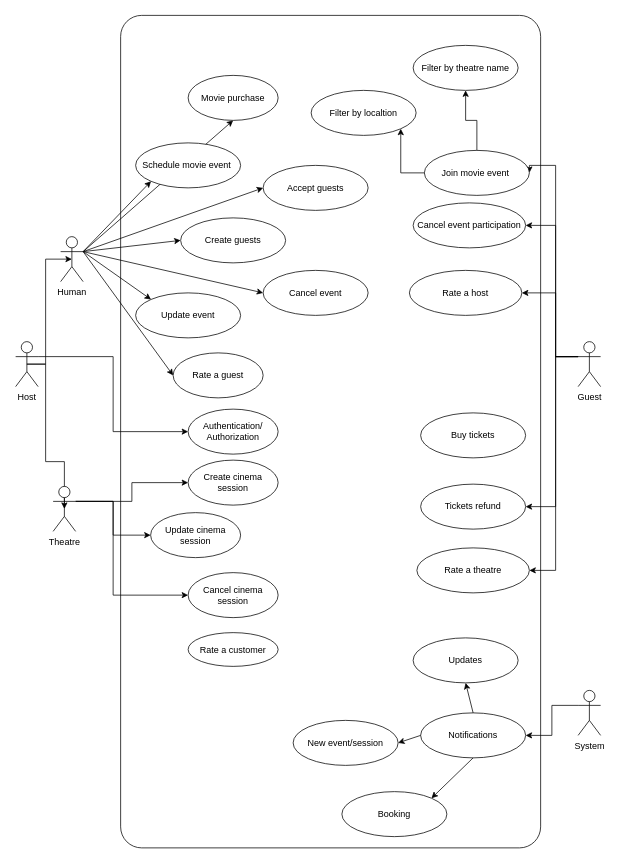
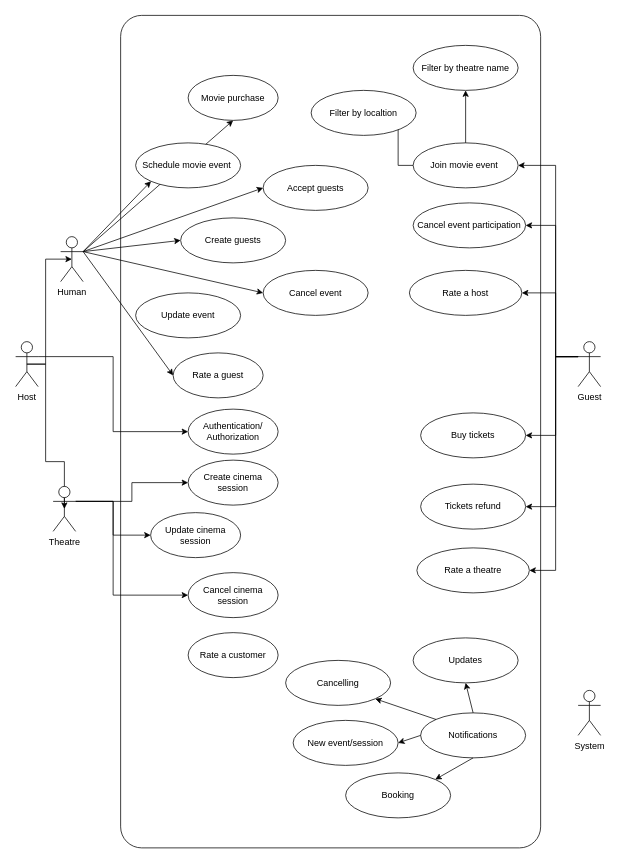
(477, 173) -> (465, 165)
(117, 276) -> none
none -> (542, 435)
(233, 650) -> (233, 655)
none -> (338, 683)
(563, 705) -> none
none -> (407, 710)
(394, 814) -> (398, 795)
